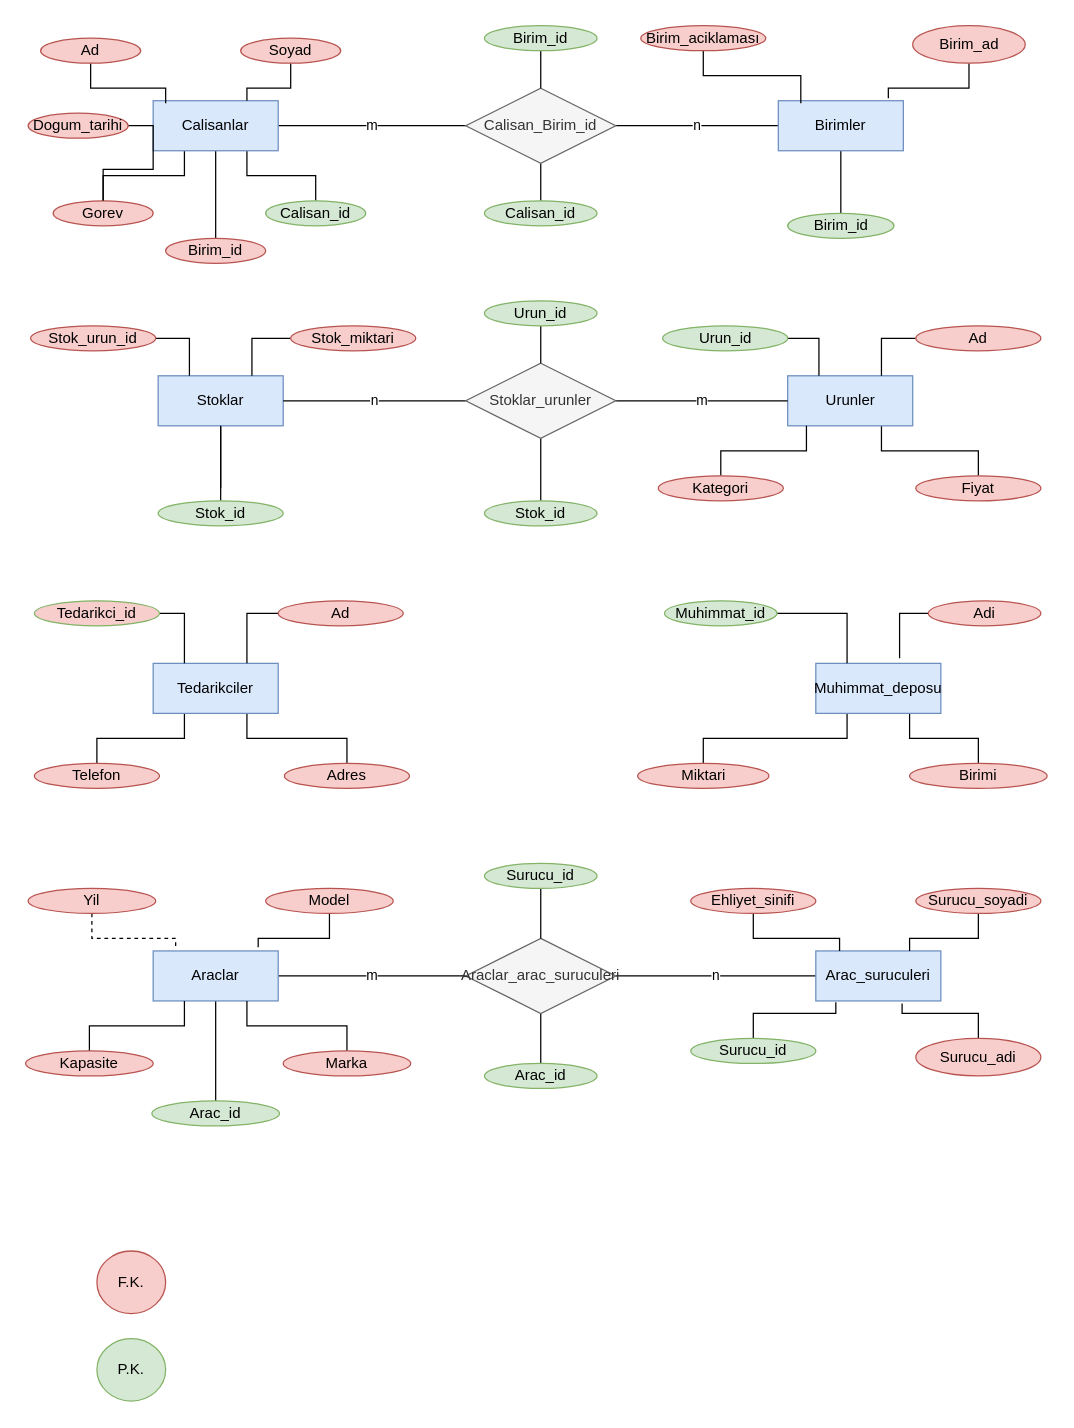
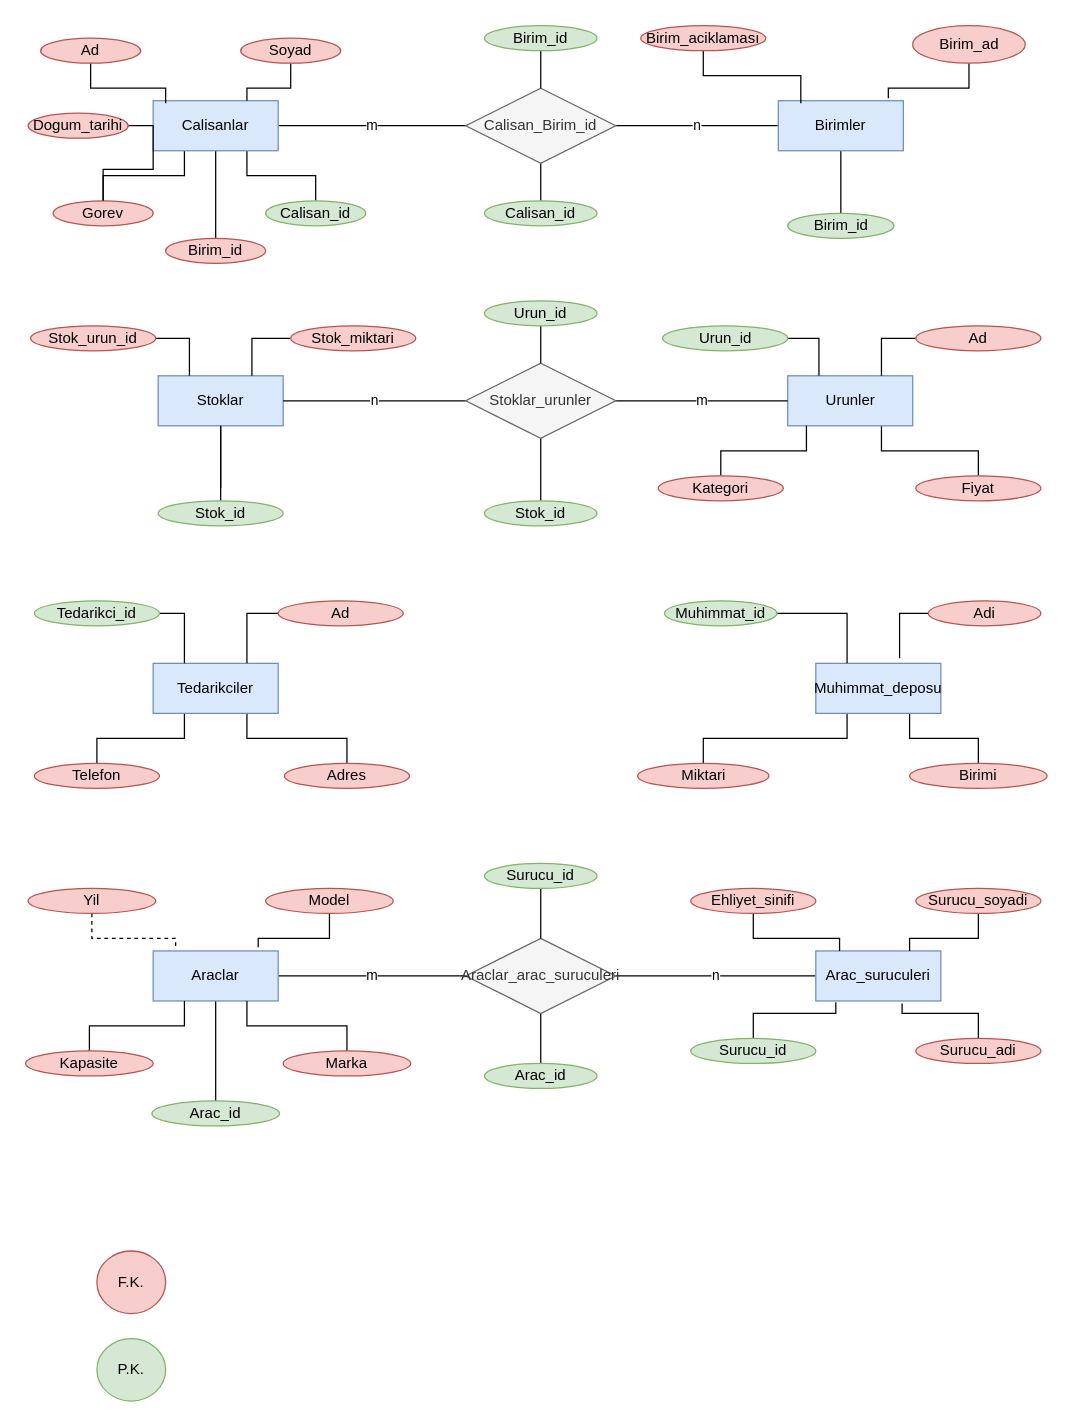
(97, 613) -> (97, 613)
(978, 1057) -> (978, 1051)
